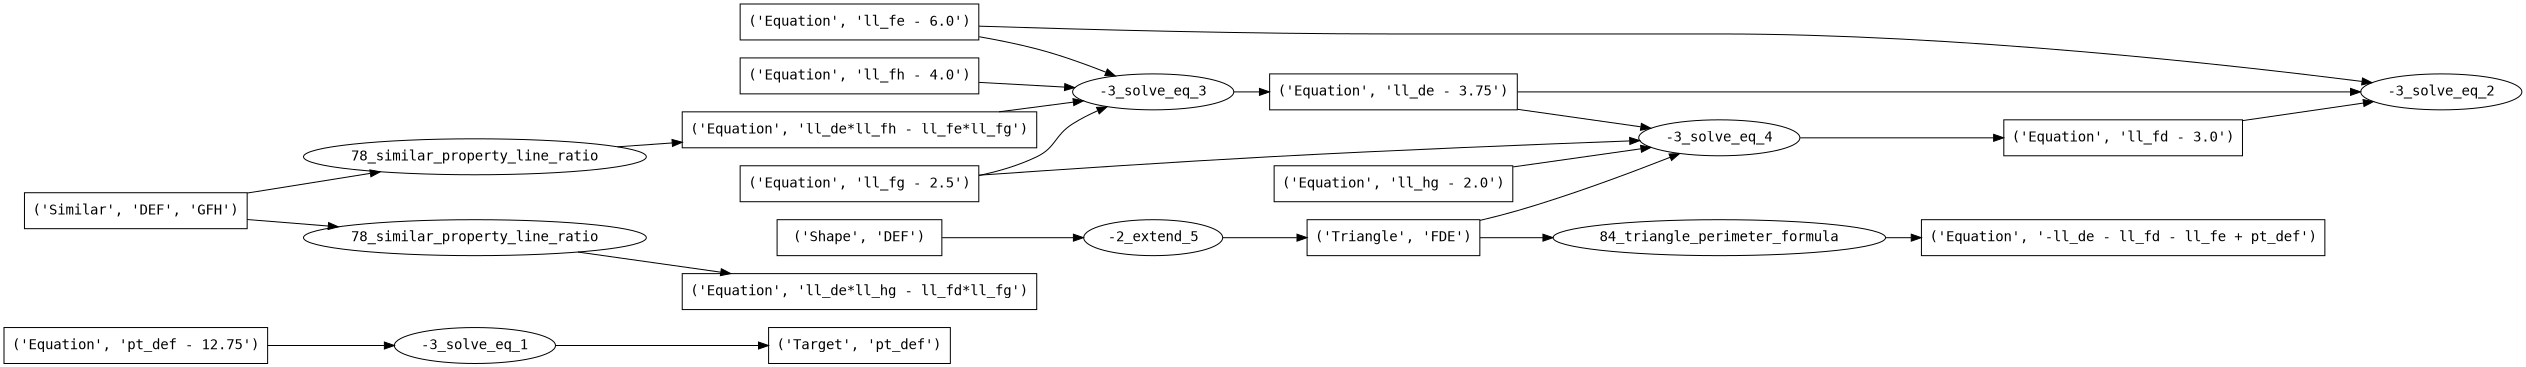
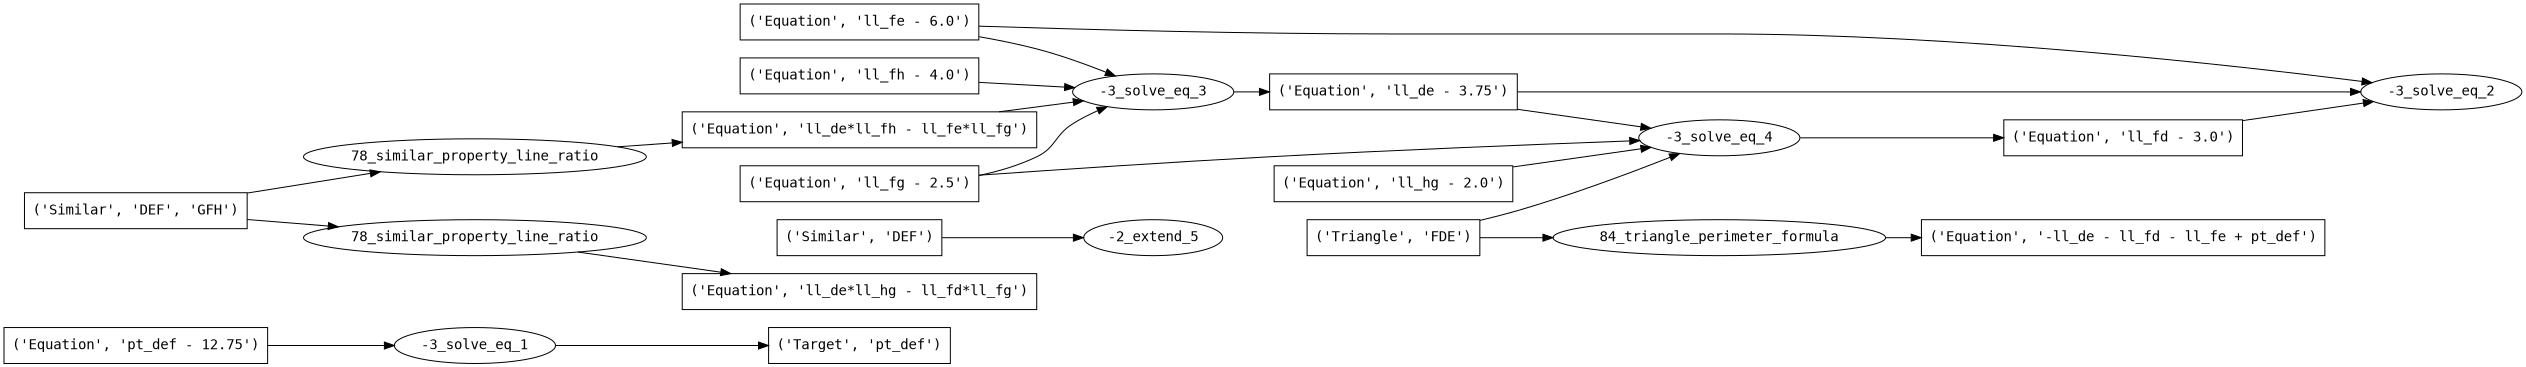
(859, 238) -> (859, 238)
(1260, 238) -> none
